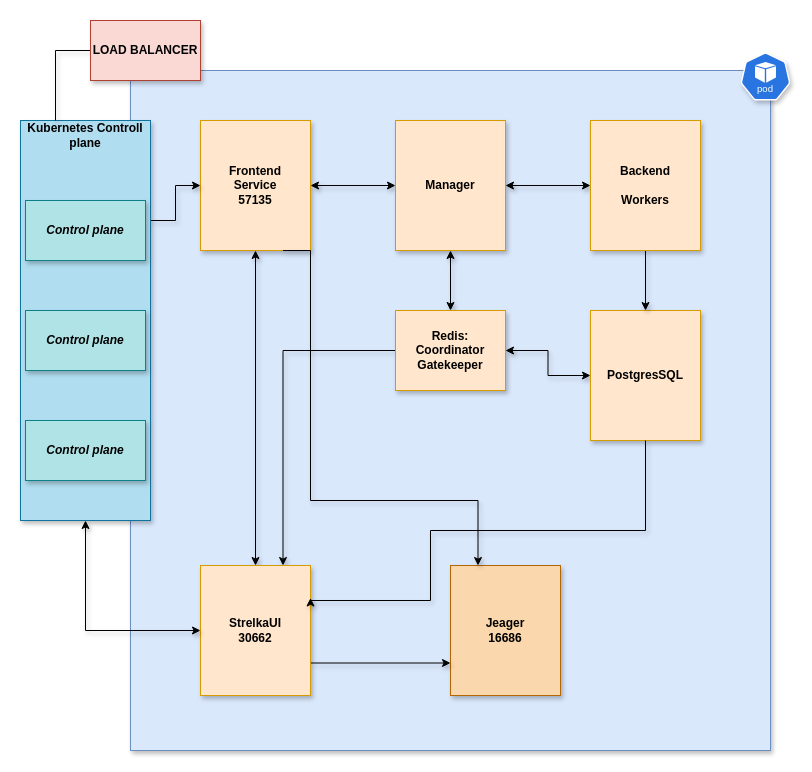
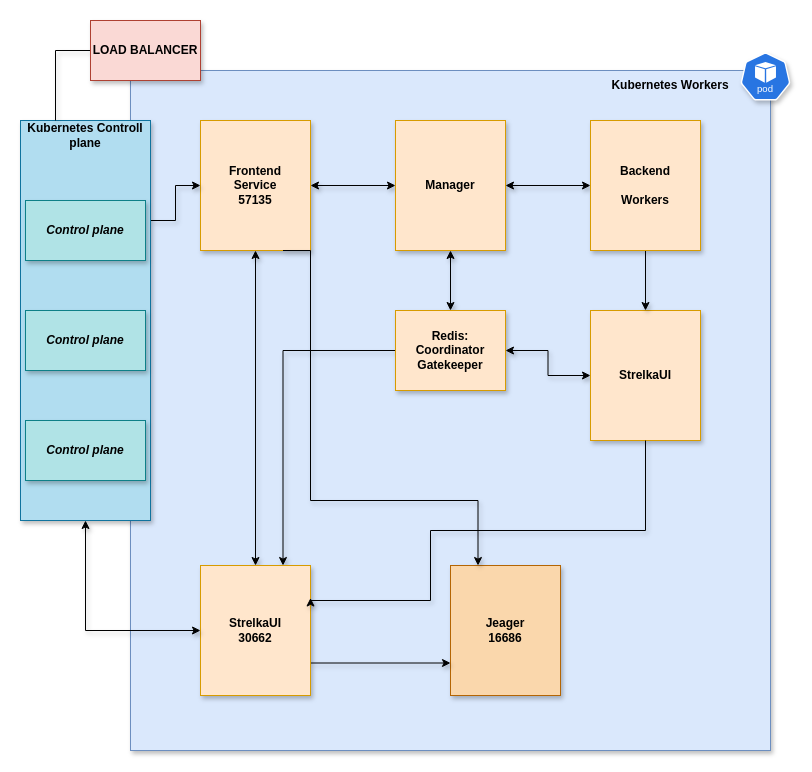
none -> (671, 86)
(646, 376) -> (646, 376)
